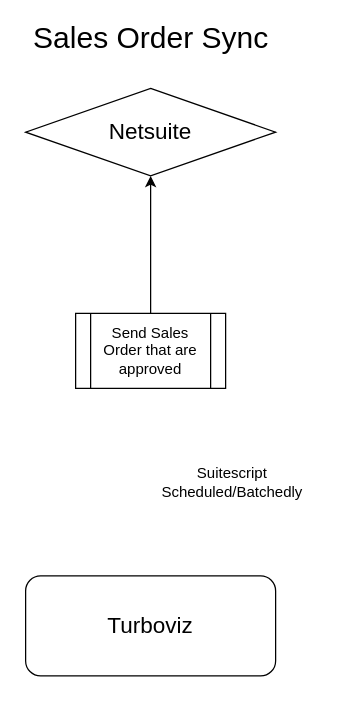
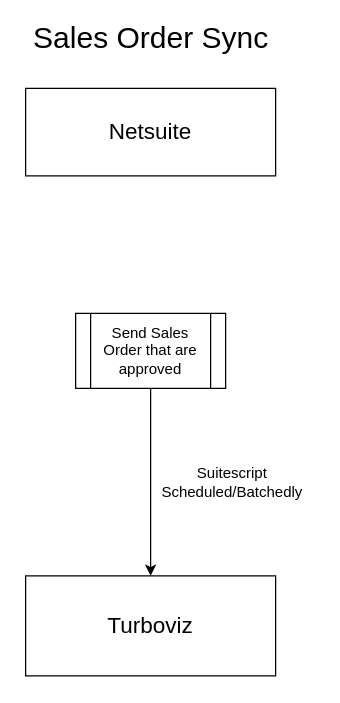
(151, 132) -> (151, 132)
(151, 249) -> (151, 477)
(151, 626) -> (151, 626)
